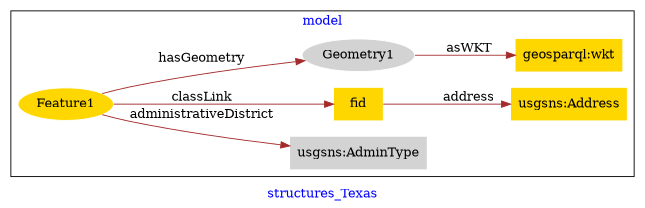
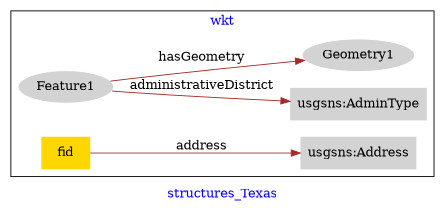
(323, 21) -> (222, 21)
(569, 55) -> none
(66, 104) -> (66, 87)
(219, 104) -> none
(569, 104) -> (358, 153)
